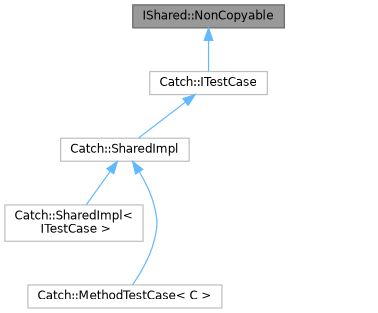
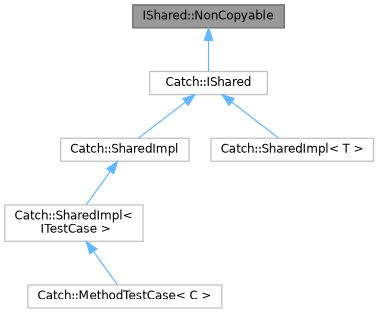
(209, 83) -> (209, 83)
none -> (292, 150)
(156, 229) -> (105, 268)
